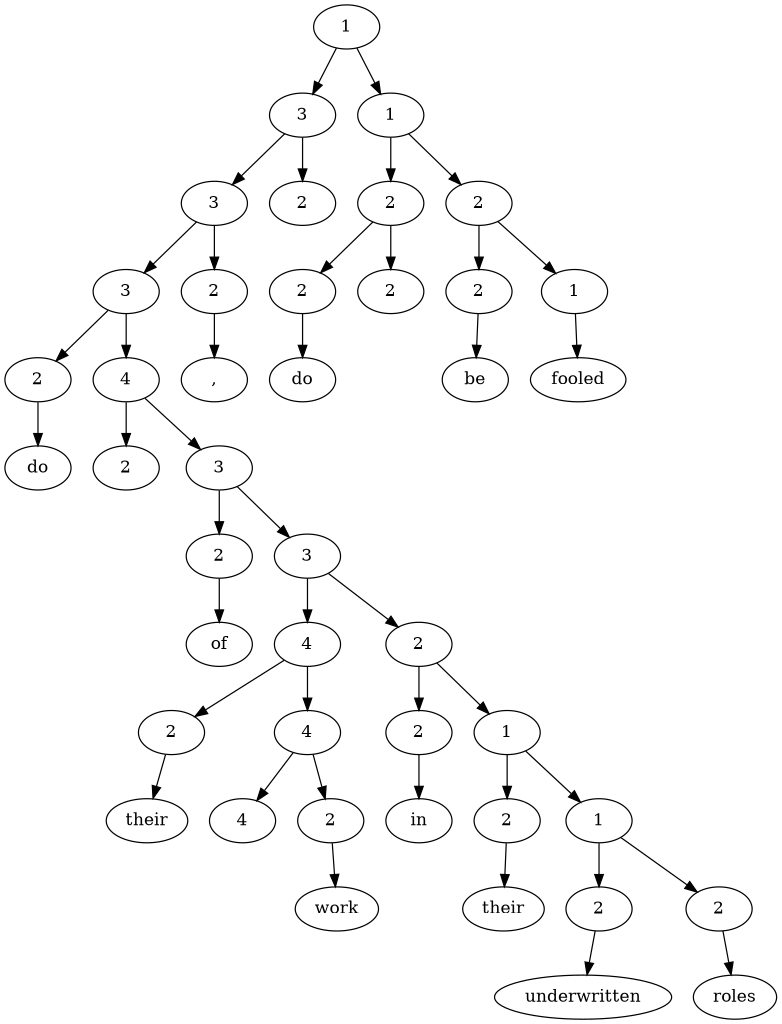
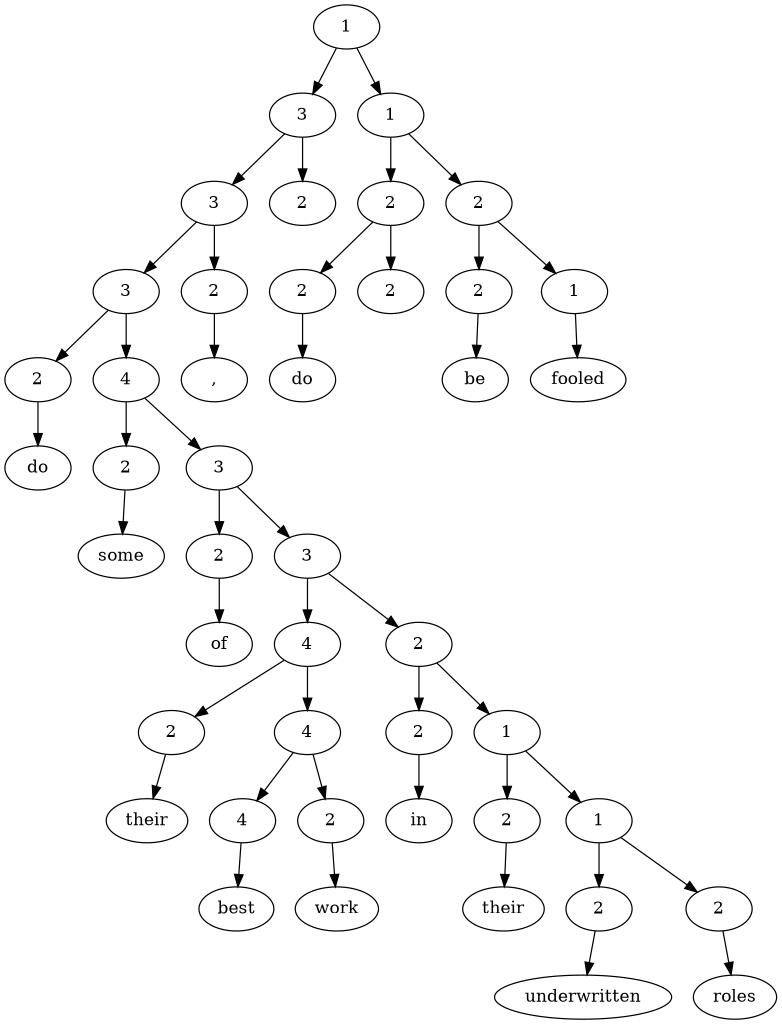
none -> (121, 556)
none -> (236, 909)
